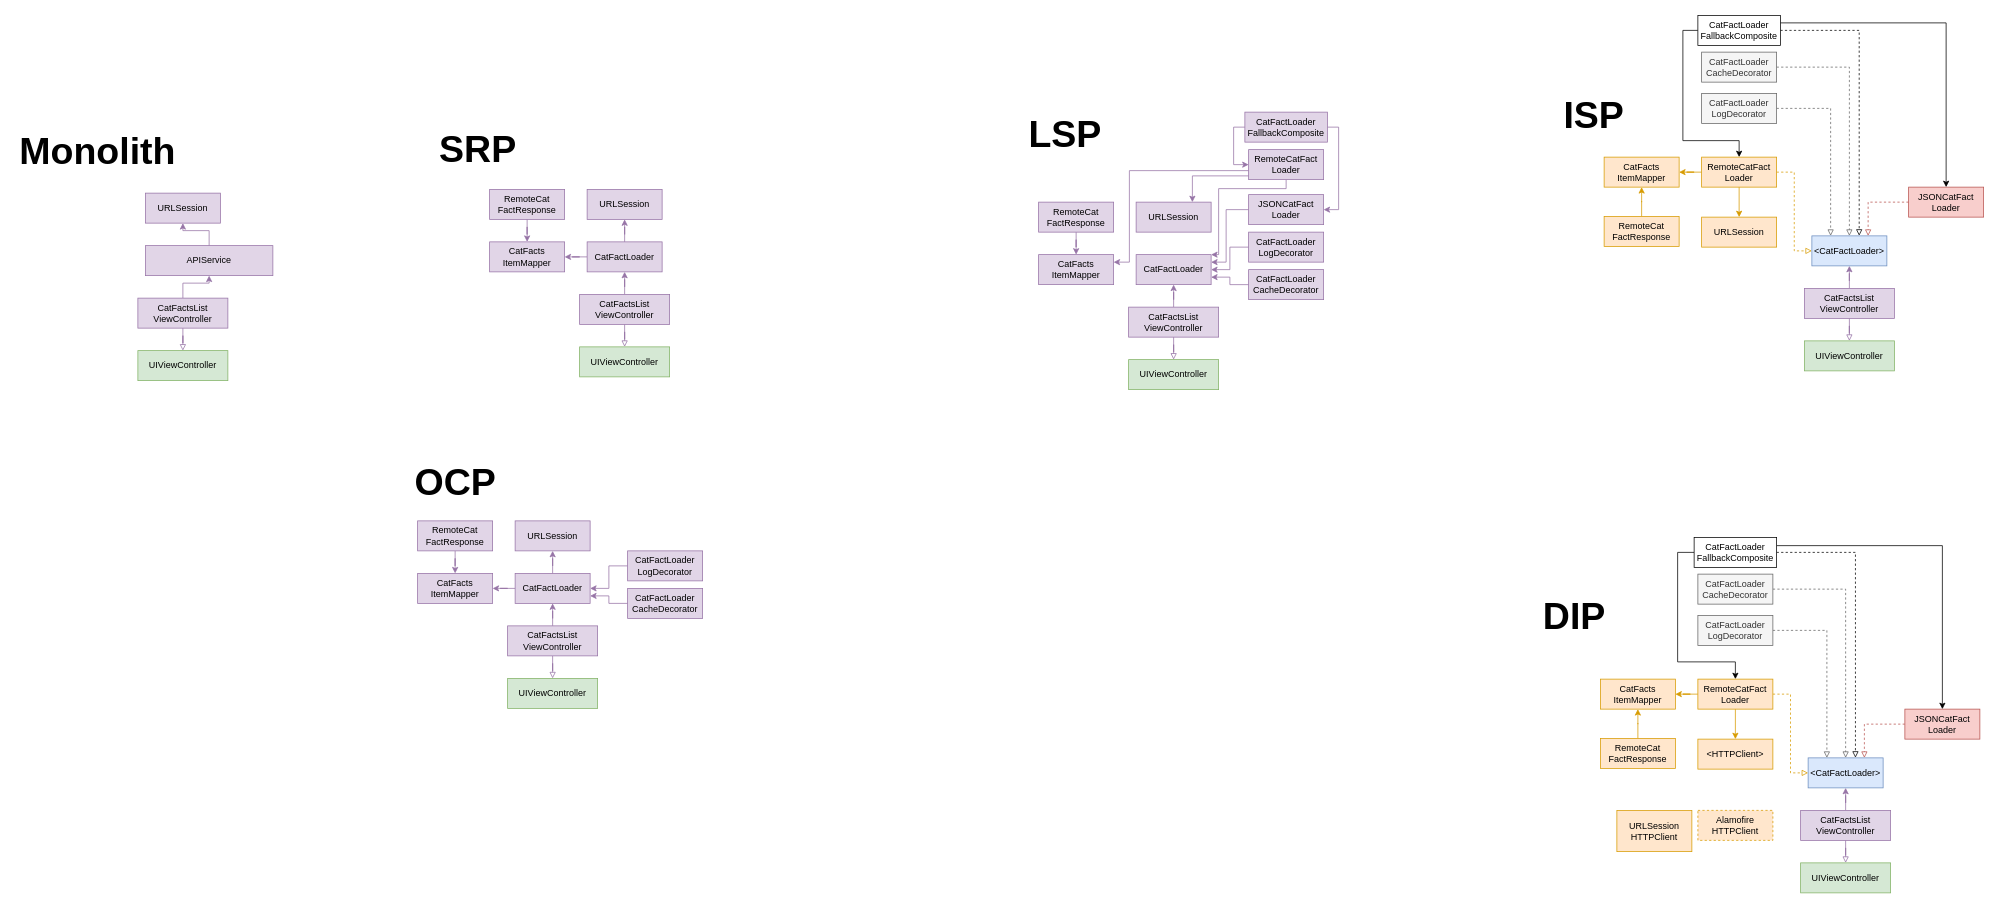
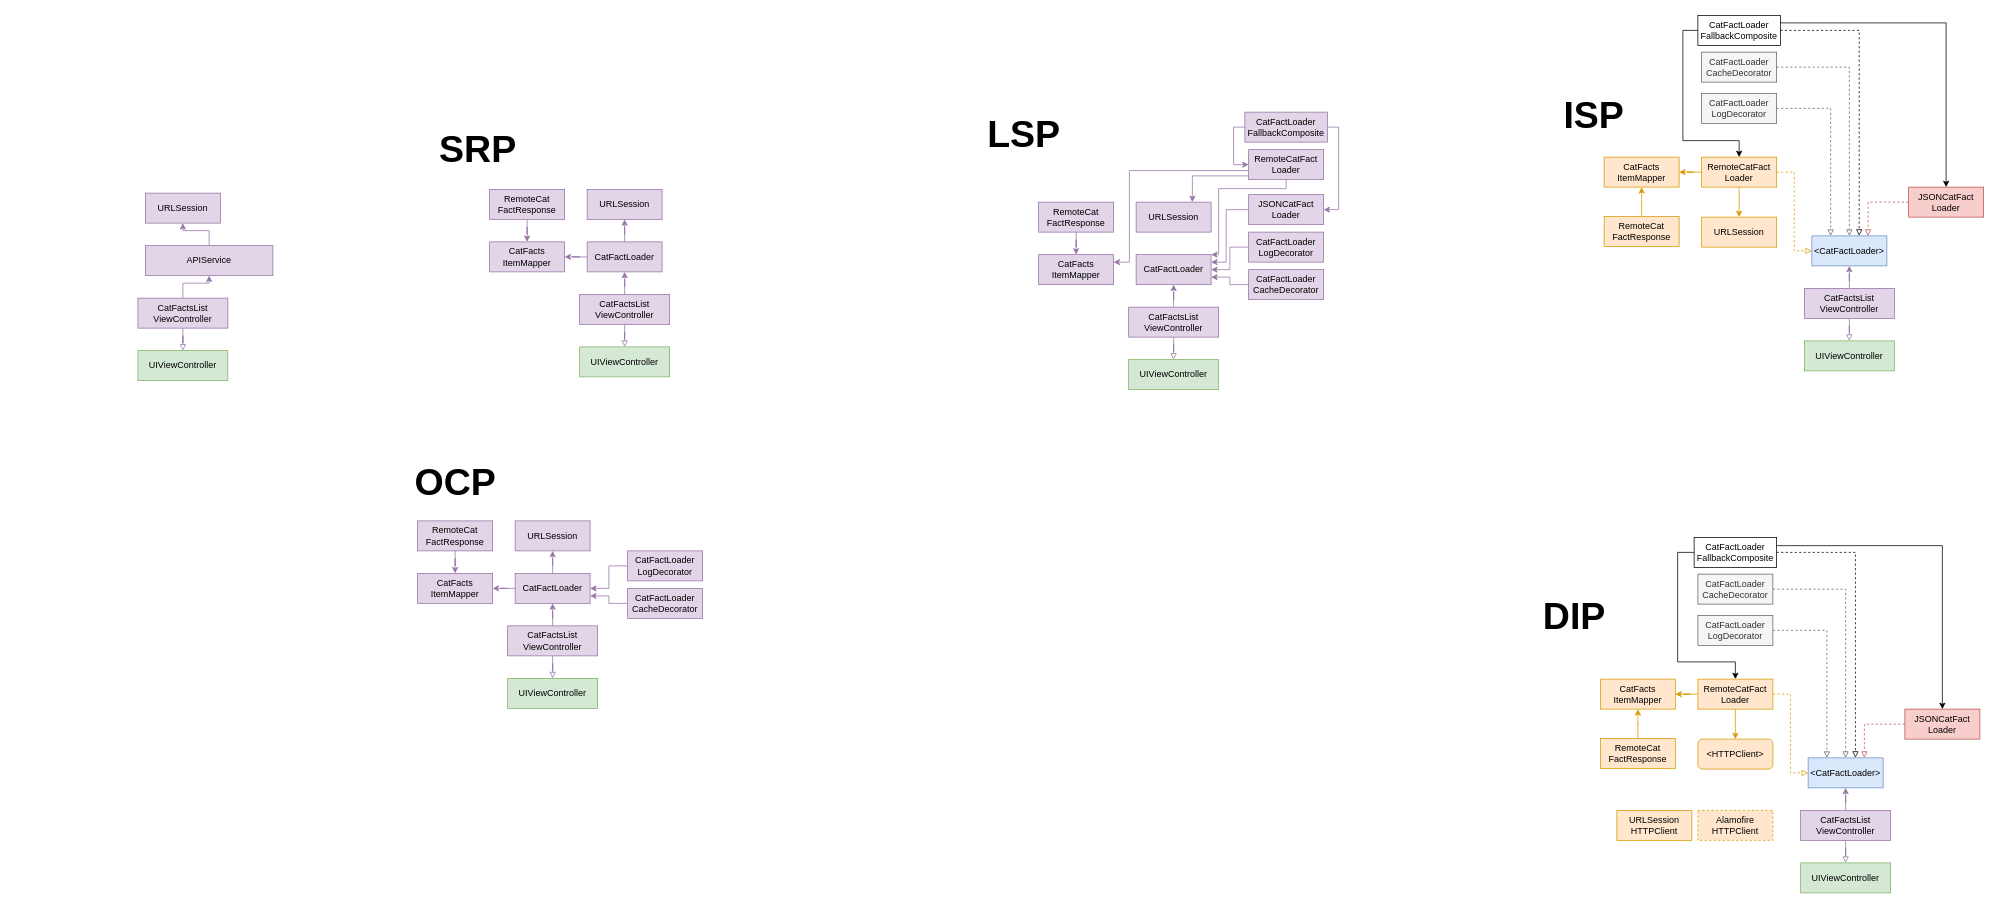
(1065, 134) -> (1024, 134)
(98, 151) -> none
(1735, 754) -> (1735, 754)
(1654, 831) -> (1654, 825)
